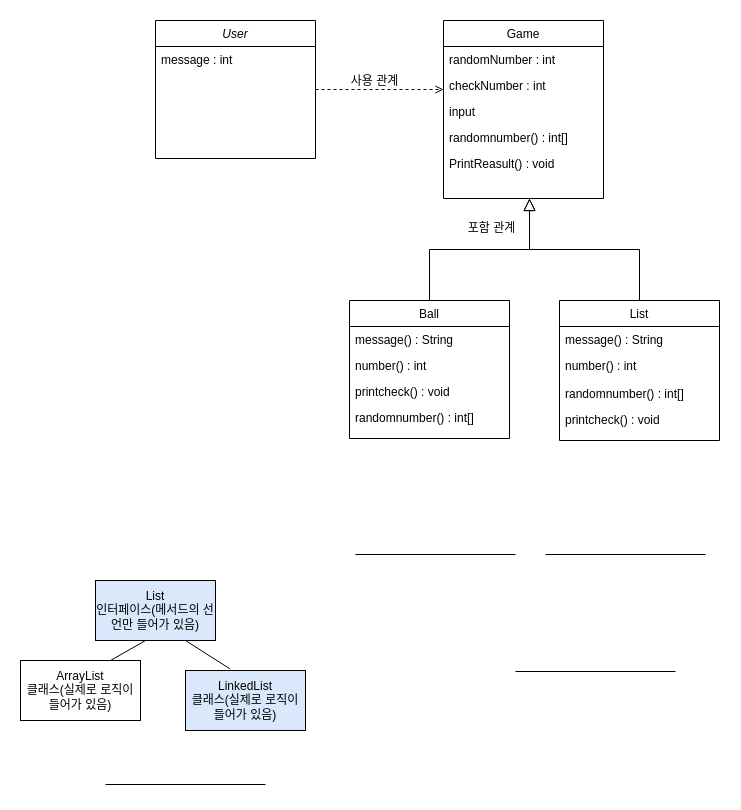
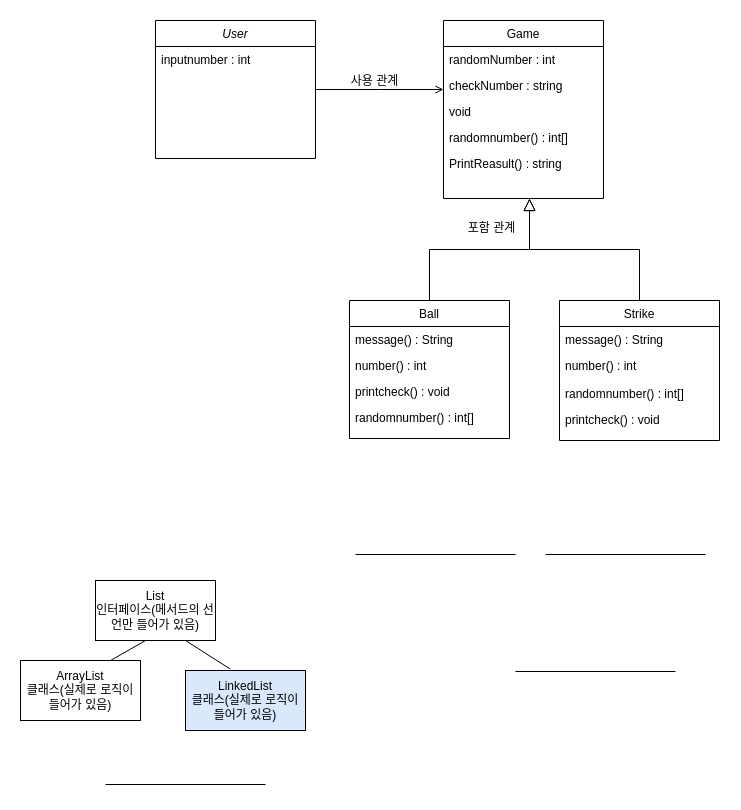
(198, 60) -> (210, 60)
(500, 86) -> (510, 86)
(379, 90) -> (379, 90)
(464, 112) -> (461, 112)
(510, 164) -> (517, 164)
(639, 314) -> (639, 314)
(156, 611) -> (156, 611)
